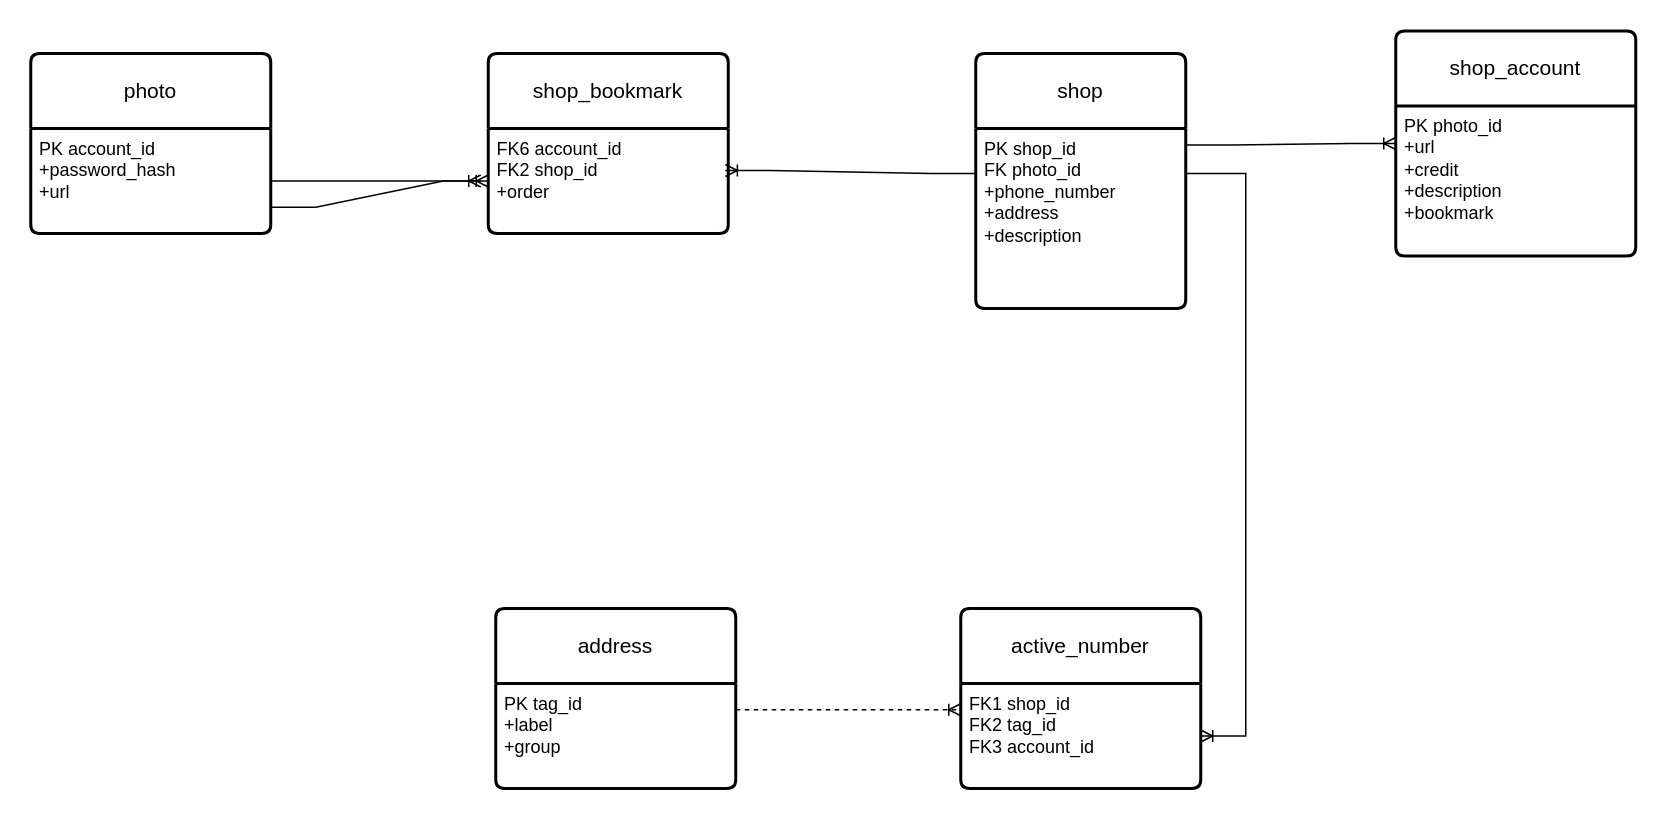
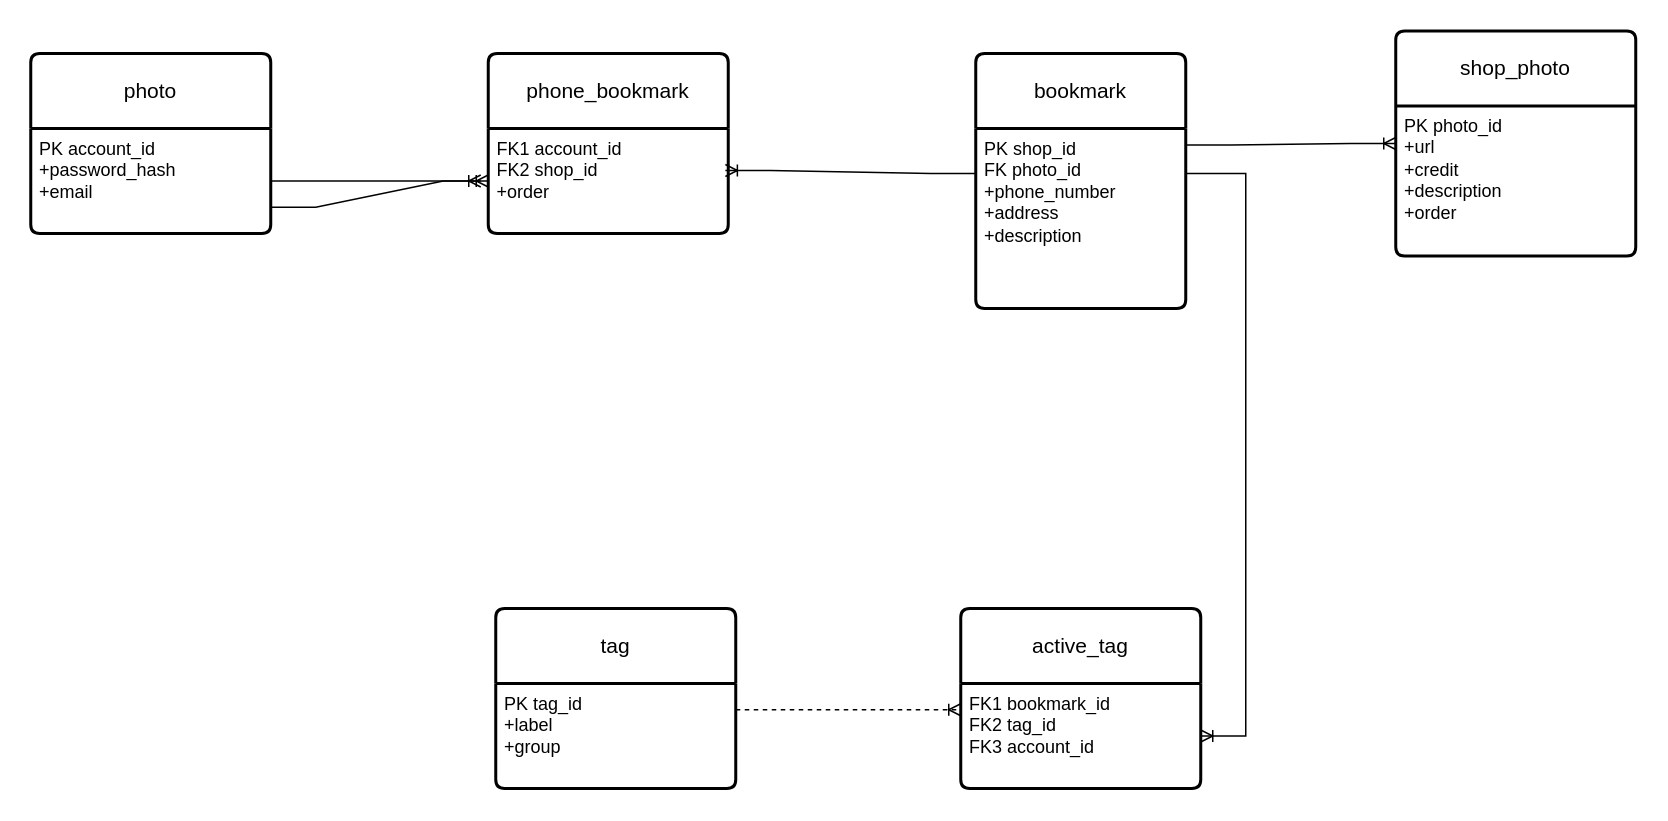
(1516, 68) -> (1516, 68)
(608, 91) -> (608, 91)
(1081, 91) -> (1081, 91)
(1461, 170) -> (1461, 170)
(110, 171) -> (110, 171)
(563, 171) -> (563, 171)
(616, 646) -> (616, 646)
(1081, 646) -> (1081, 646)
(1036, 726) -> (1041, 726)
